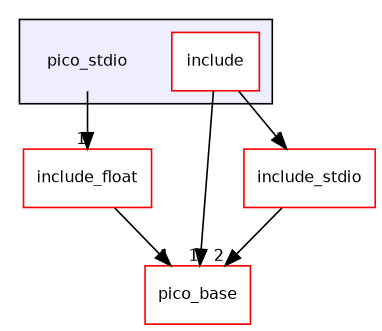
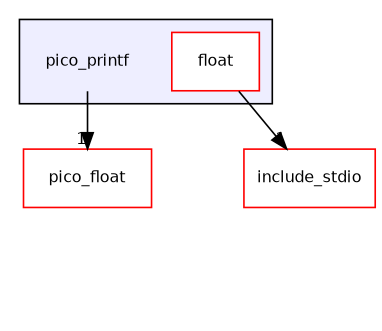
(88, 62) -> (88, 62)
(216, 62) -> (216, 62)
(88, 178) -> (88, 178)
(198, 295) -> none
